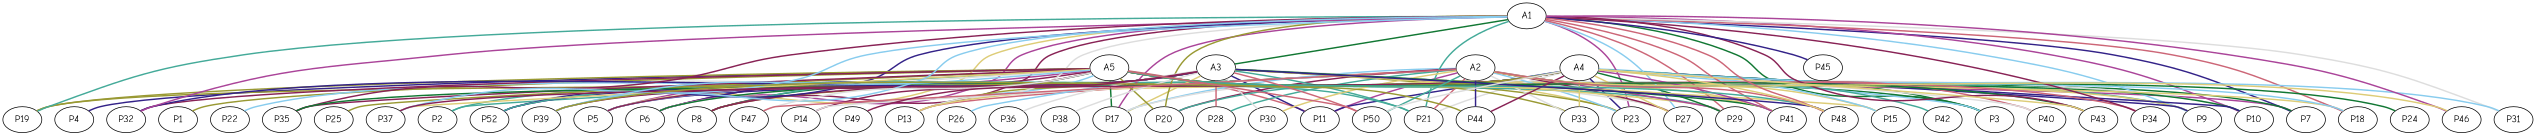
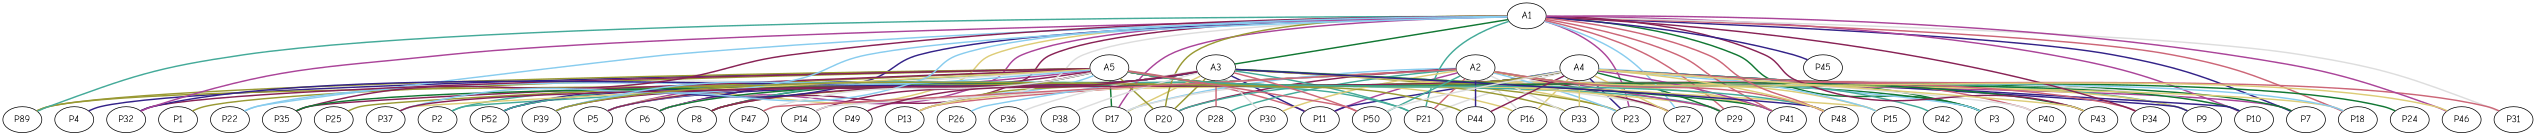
(1871, 39) -> (874, 40)
(2050, 83) -> (2050, 83)
none -> (1182, 101)
(22, 120) -> (22, 120)
none -> (1527, 120)
